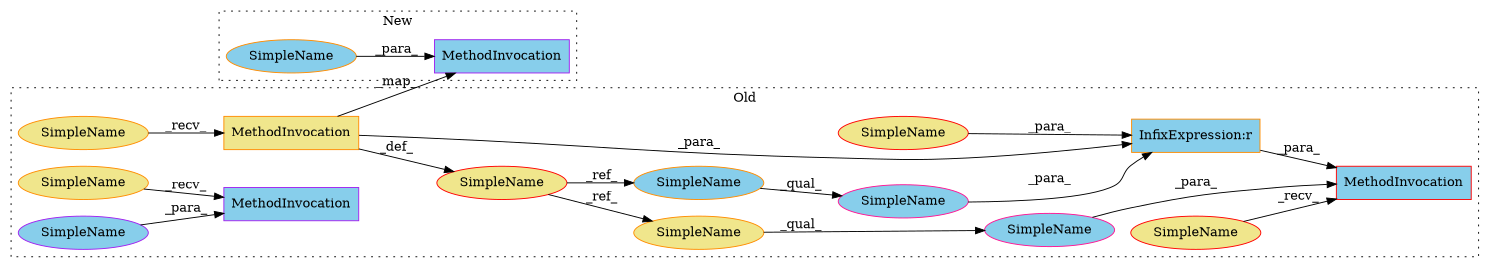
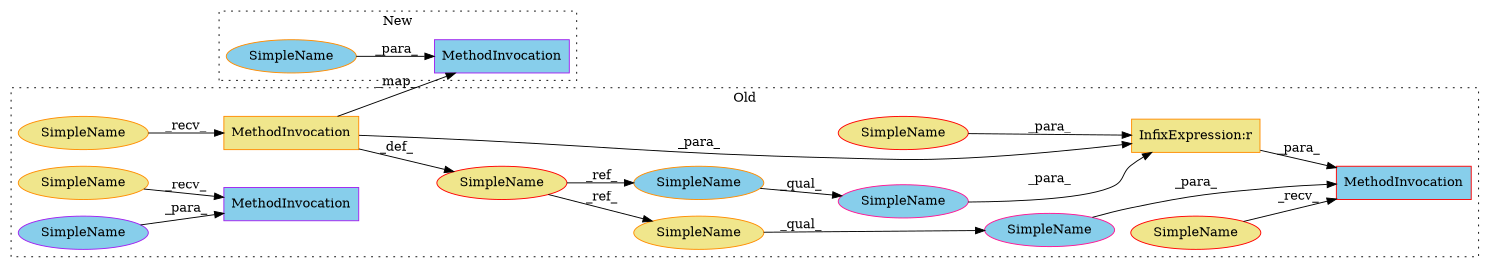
(1196, 136) -> (1196, 136)
